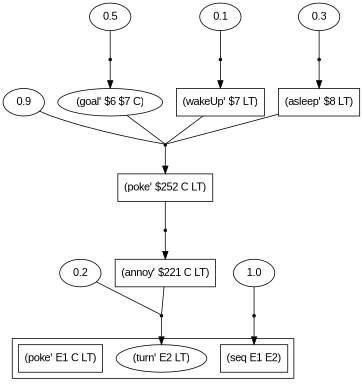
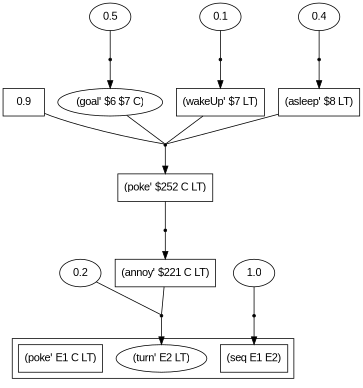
(319, 17) -> (319, 17)
(24, 102) -> (24, 102)
